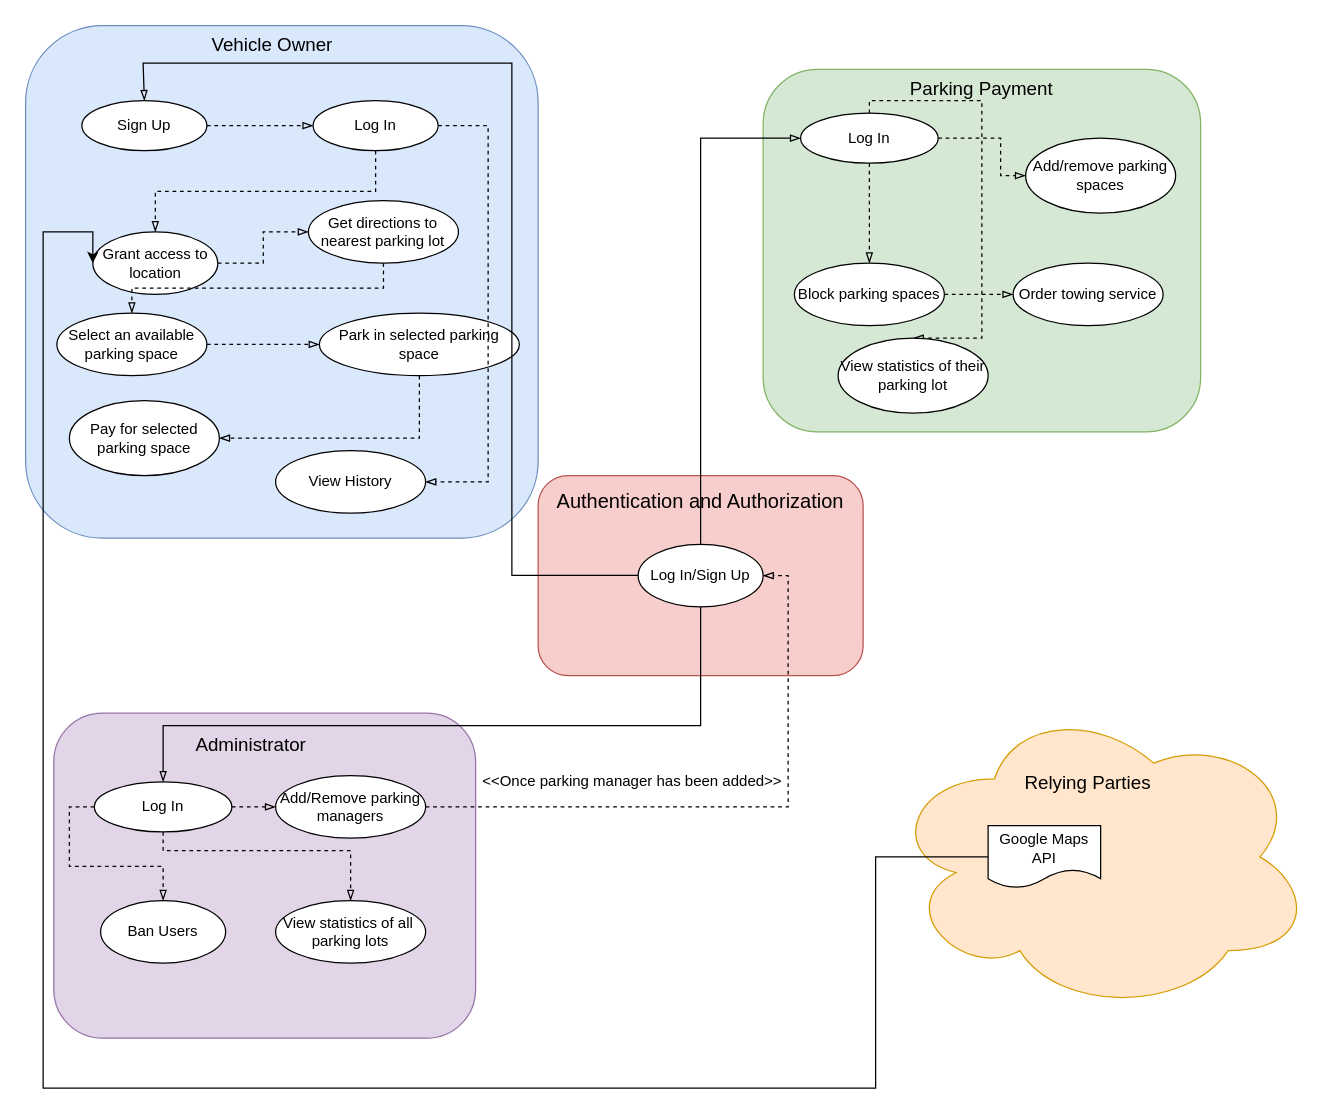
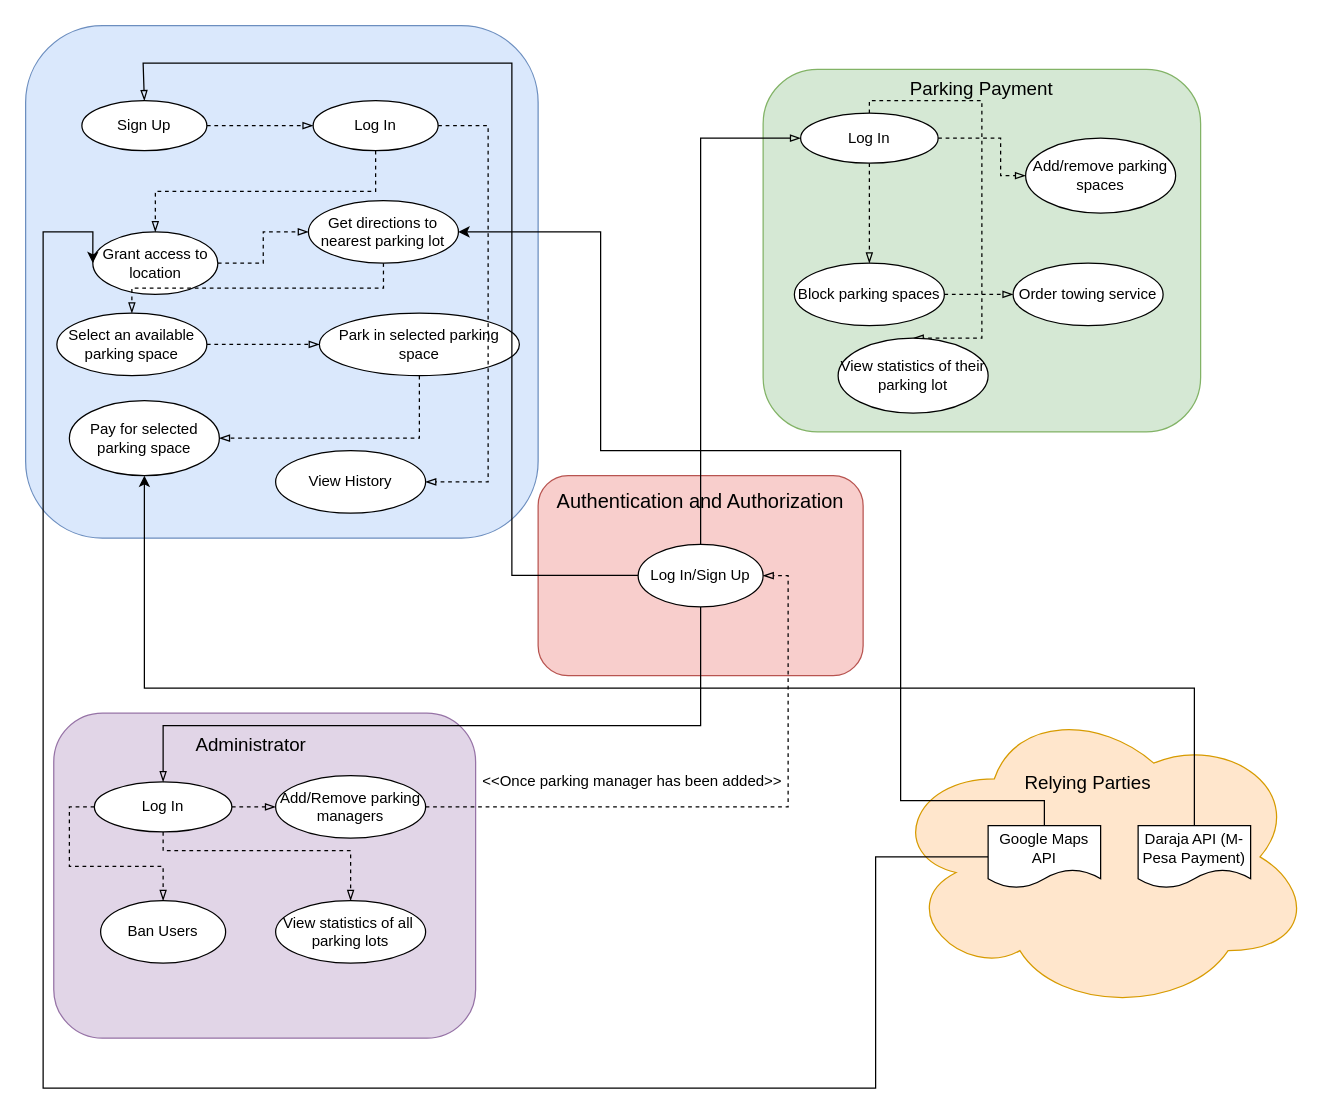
(273, 44) -> none
none -> (834, 451)
none -> (636, 688)
none -> (1194, 857)
